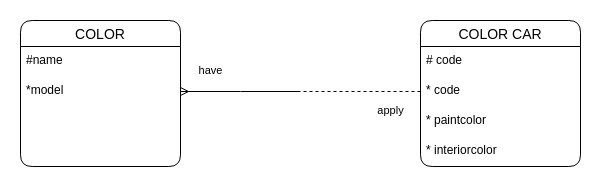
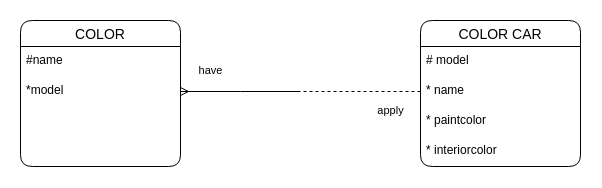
(445, 60) -> (446, 60)
(445, 90) -> (445, 90)
